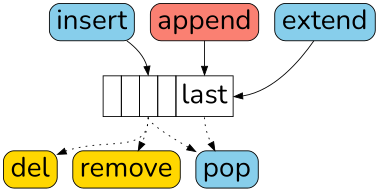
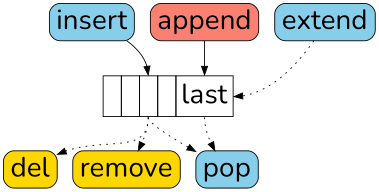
(283, 75) -> (283, 75)
